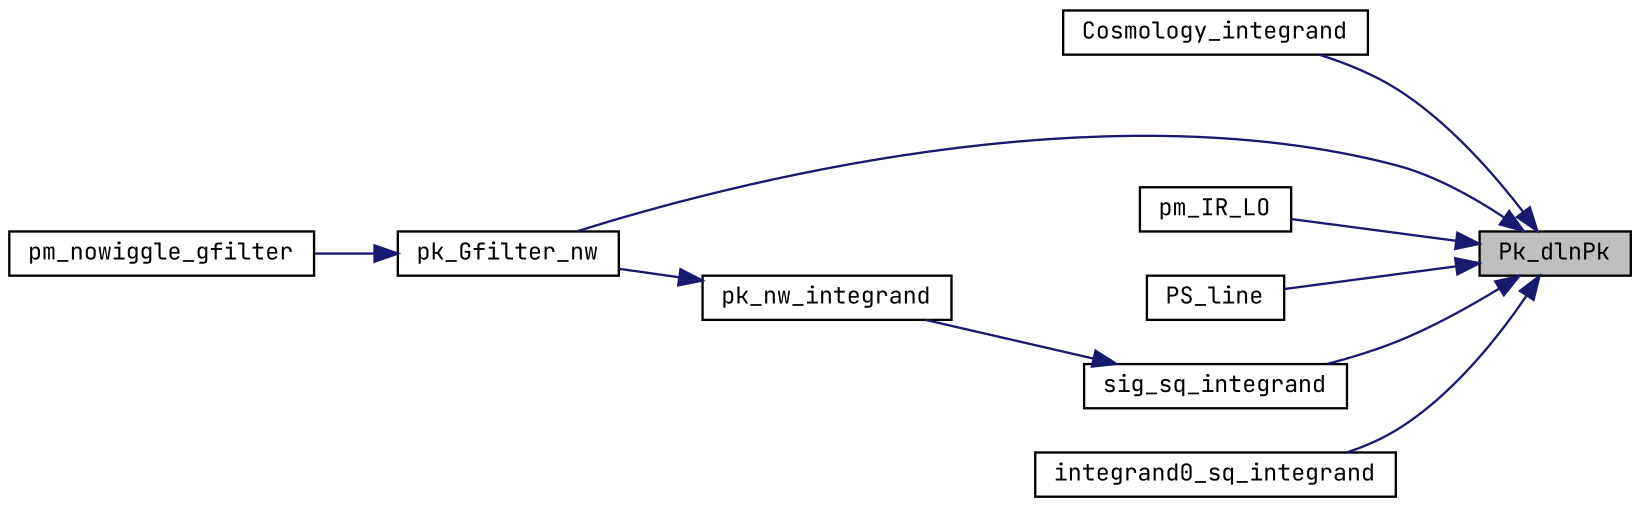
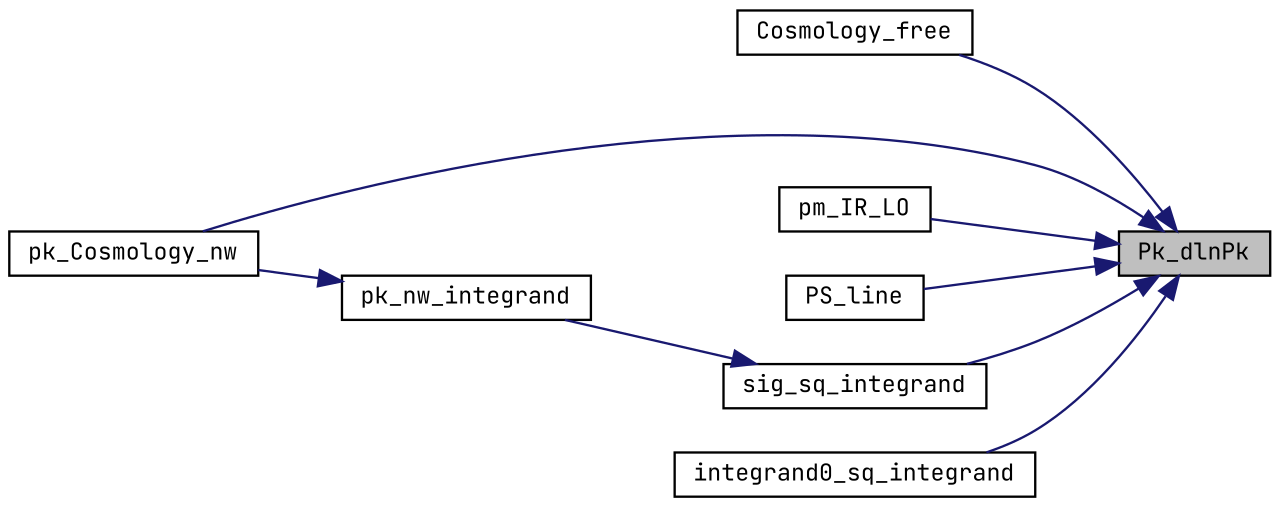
(1216, 33) -> (855, 33)
(162, 254) -> none
(508, 254) -> (134, 254)
